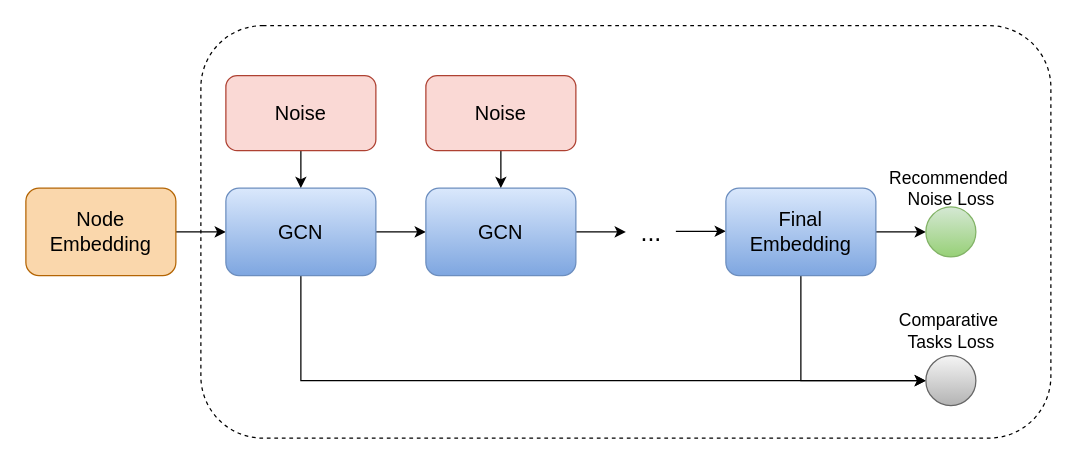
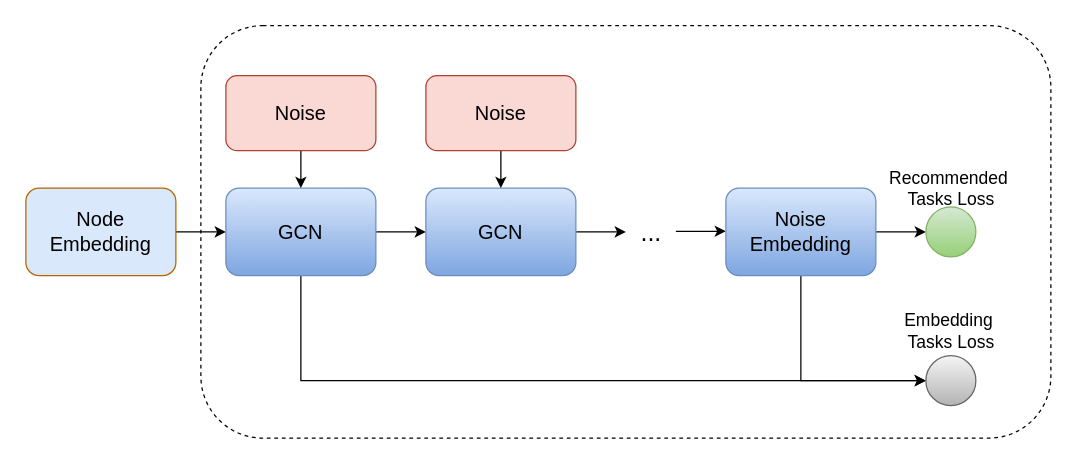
(951, 188) -> (951, 188)
(101, 232) -> (101, 232)
(801, 232) -> (801, 232)
(951, 331) -> (951, 331)
